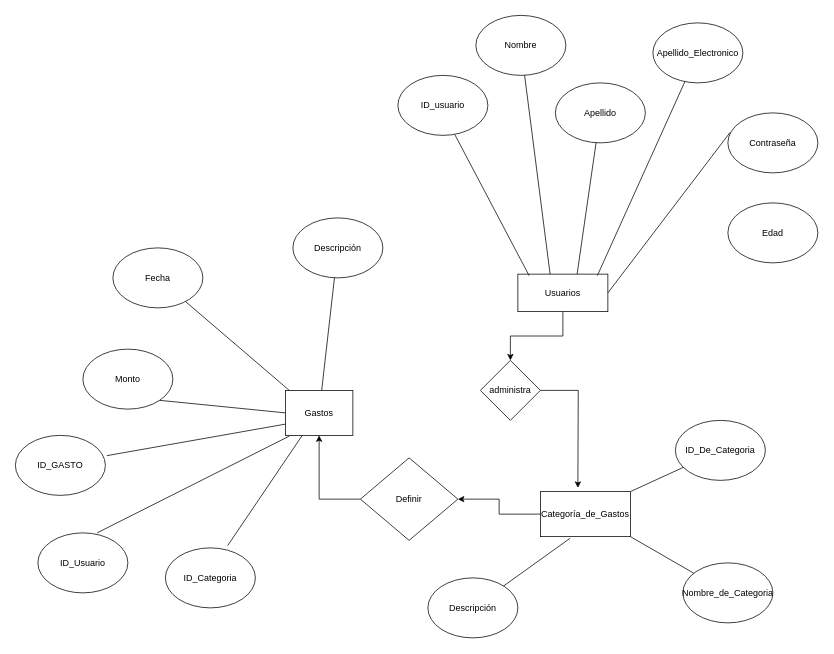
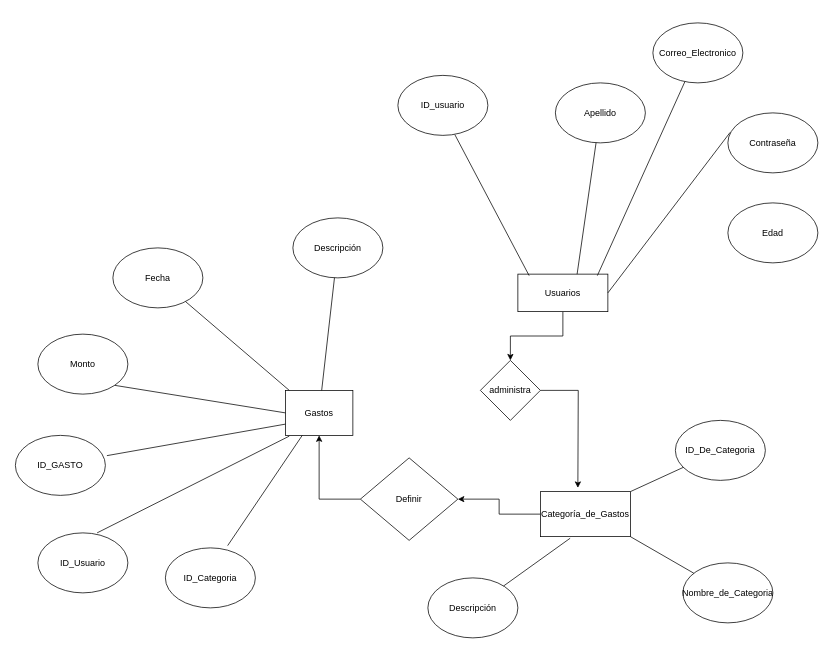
(521, 45) -> none
(698, 53) -> (698, 53)
(537, 175) -> none
(128, 379) -> (83, 364)
